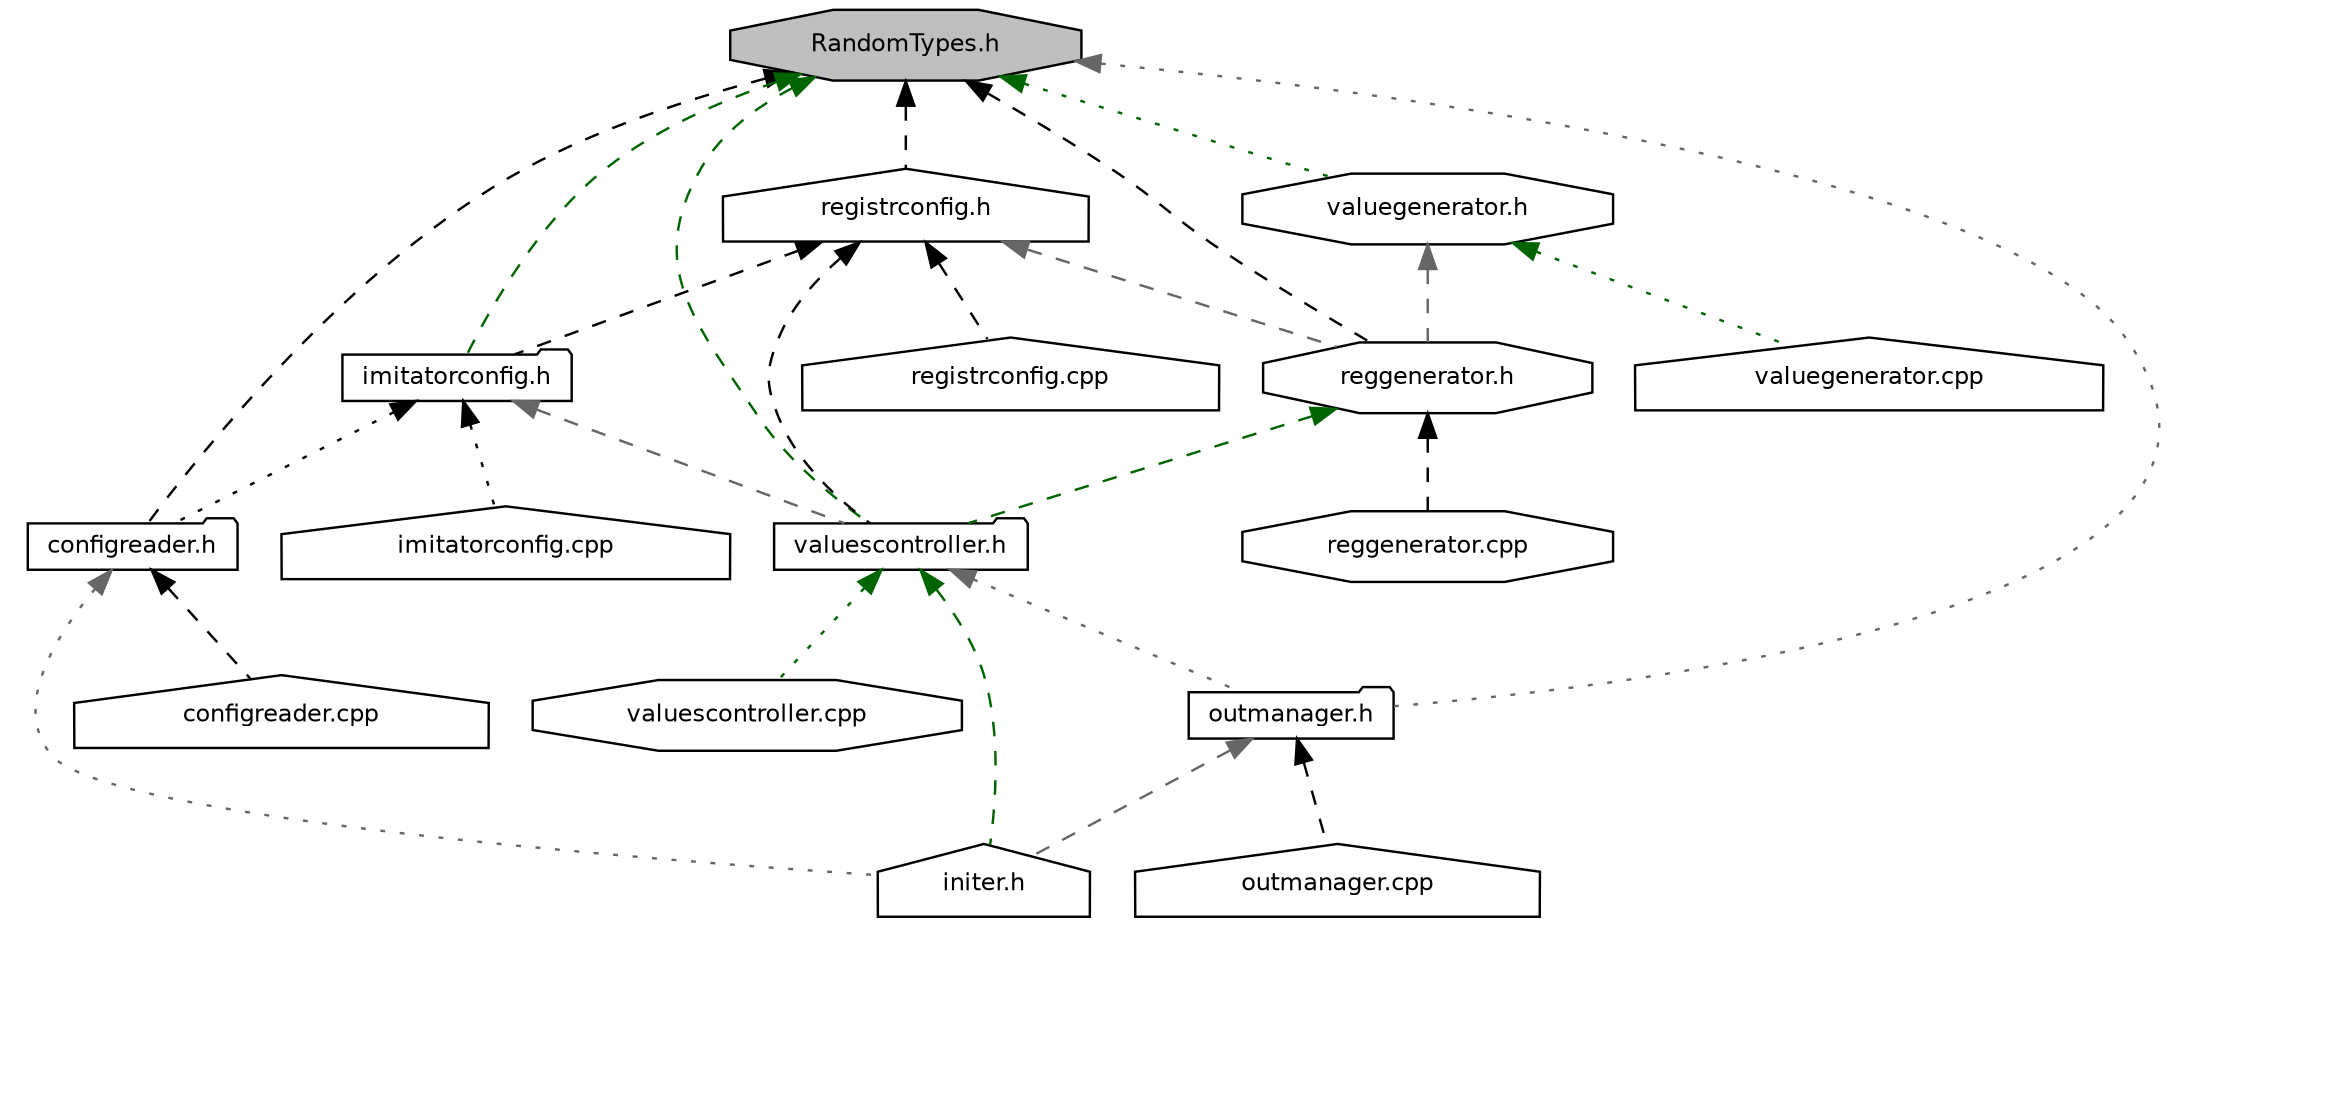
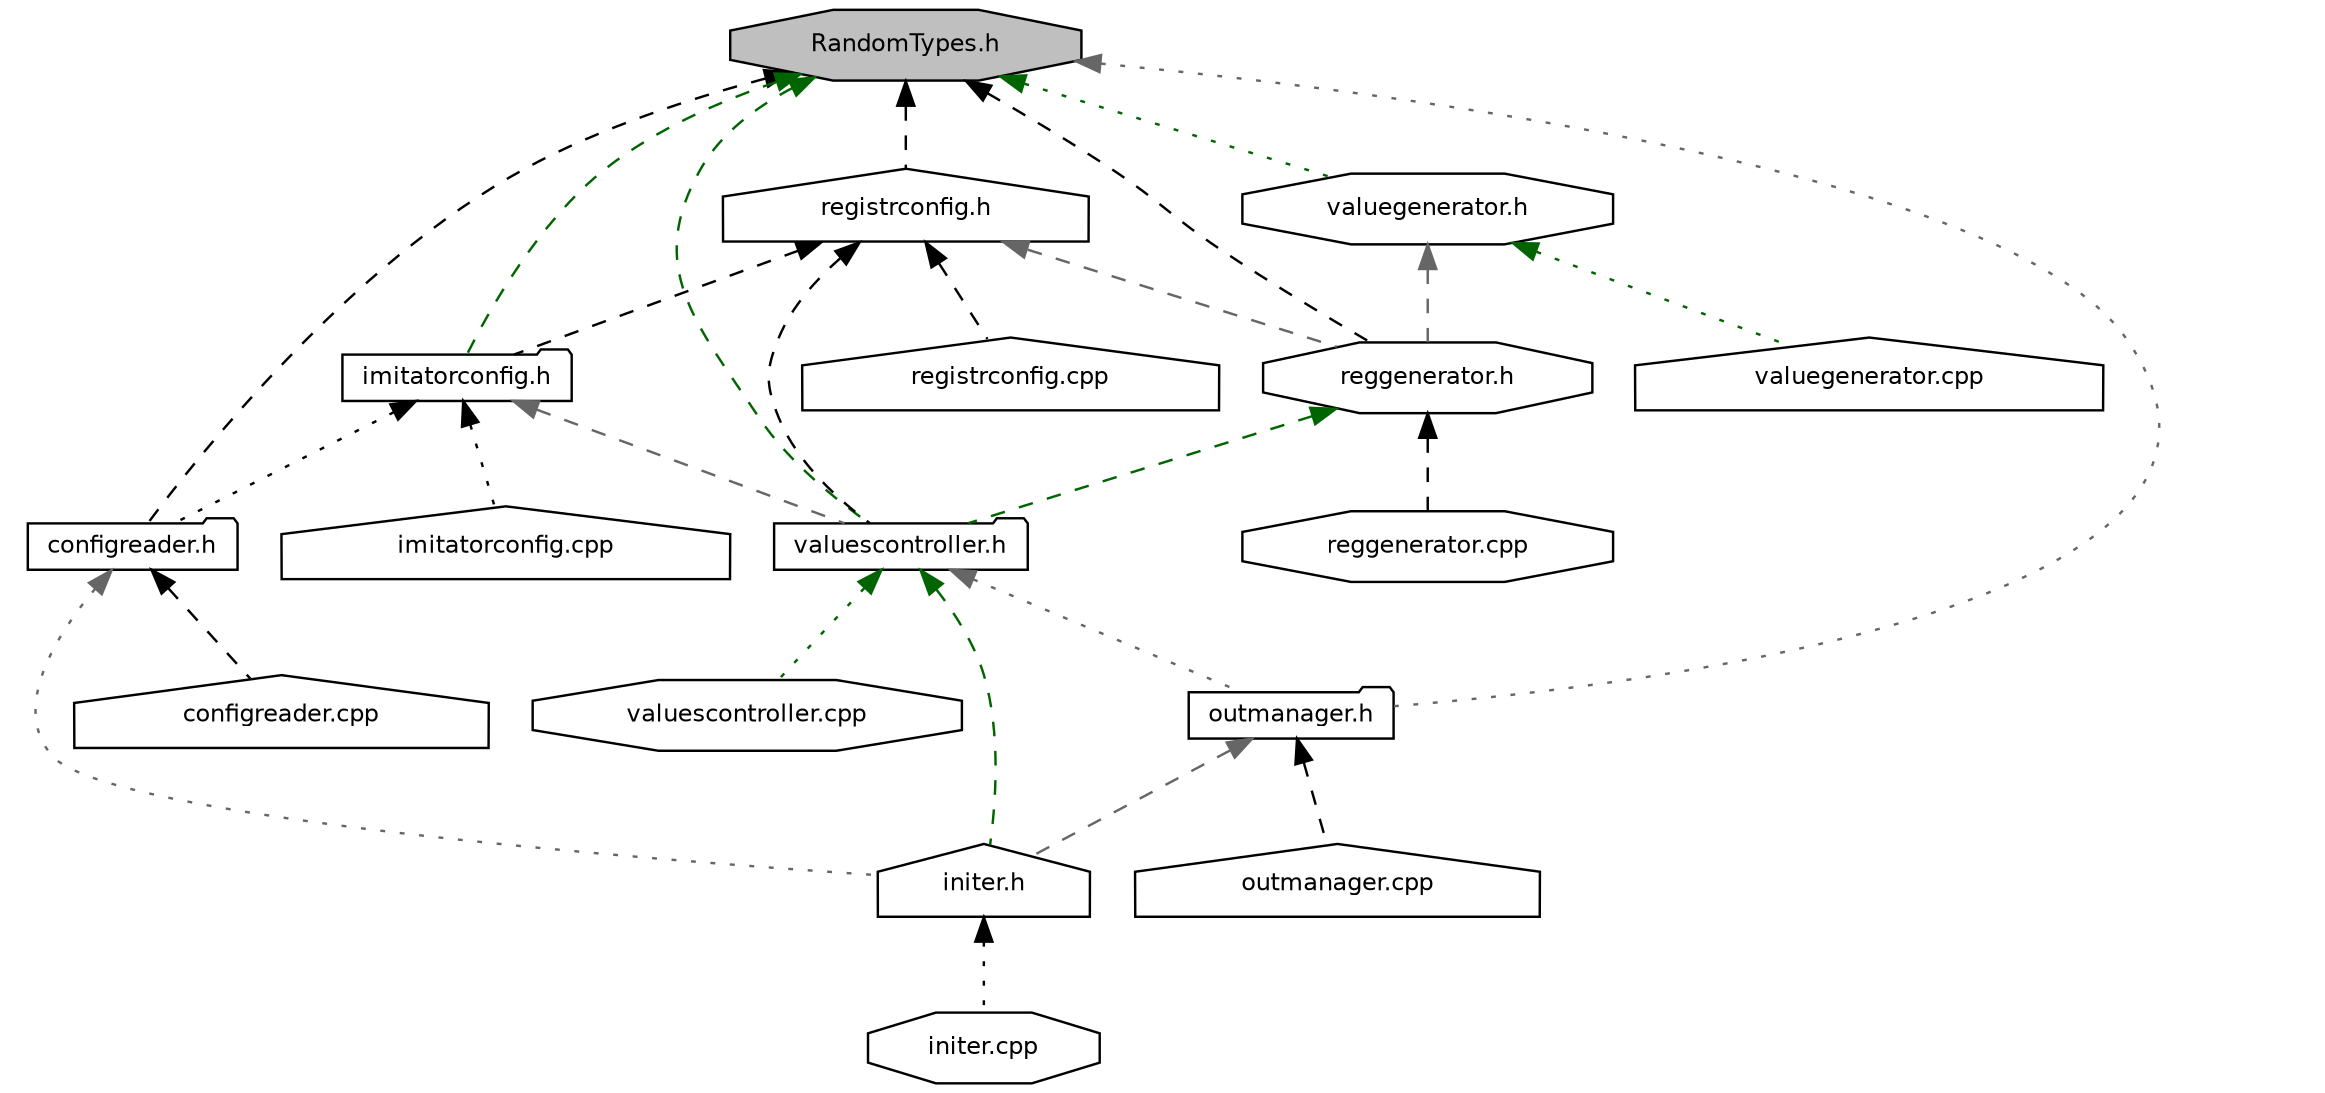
none -> (984, 1048)
